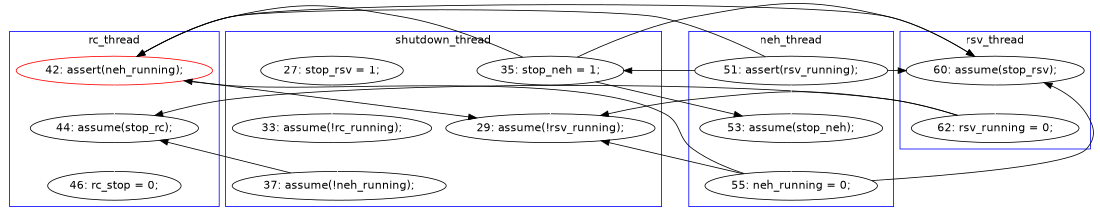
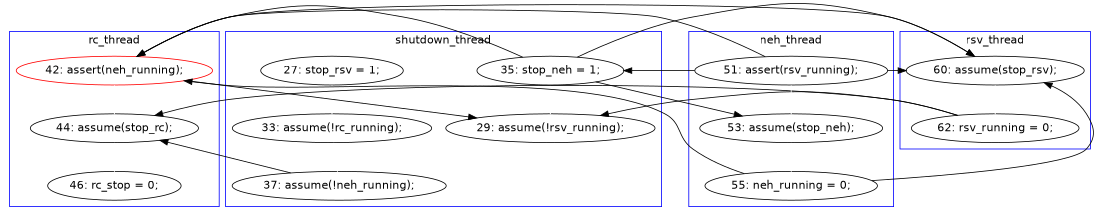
(676, 158) -> none
